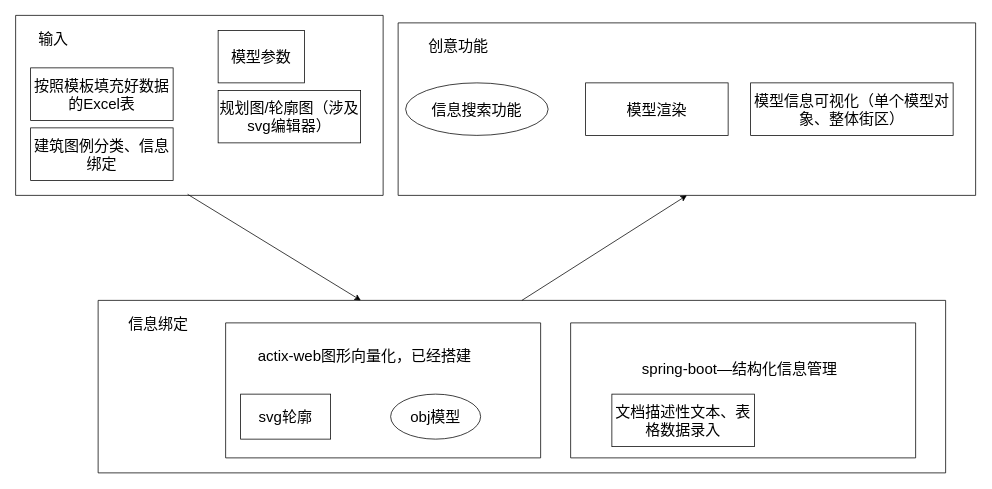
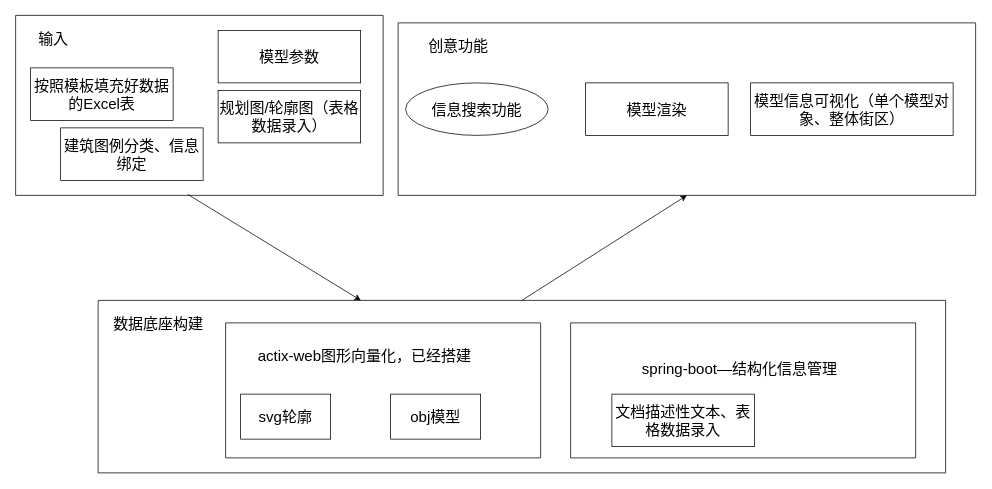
(261, 57) -> (289, 57)
(289, 117) -> (289, 117)
(102, 154) -> (132, 154)
(158, 323) -> (158, 323)
(435, 417) -> (435, 417)
